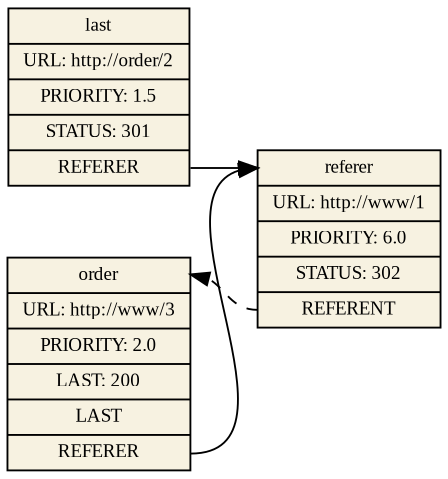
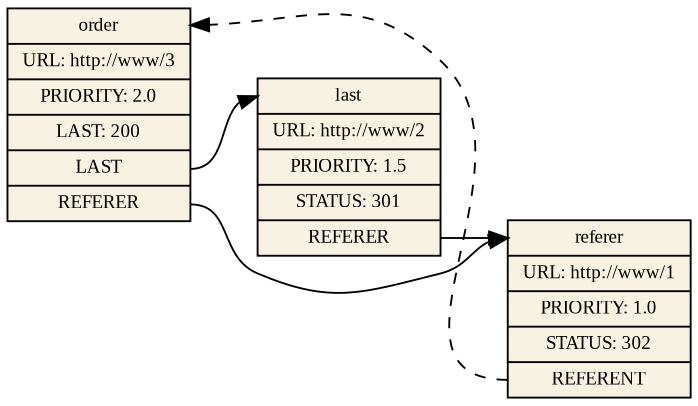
(99, 61) -> (349, 131)
none -> (221, 142)
(349, 238) -> (599, 308)
